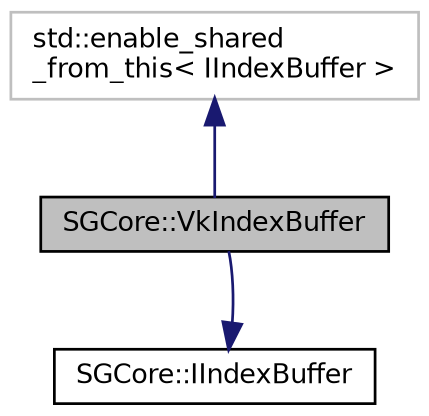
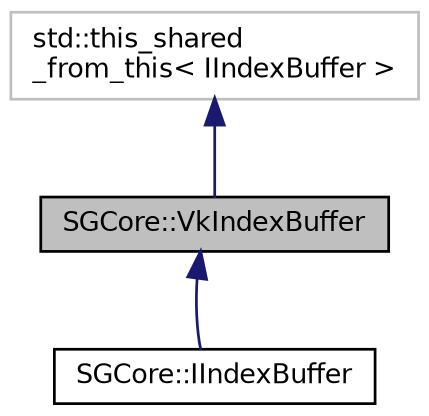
(215, 56) -> (215, 56)
(233, 287) -> (197, 314)
